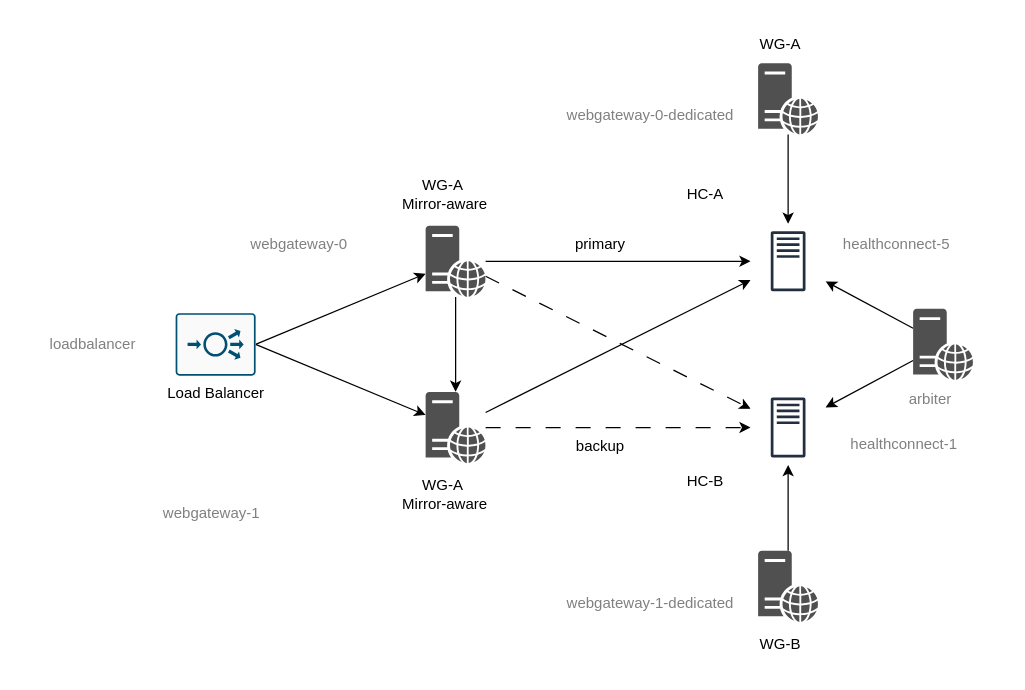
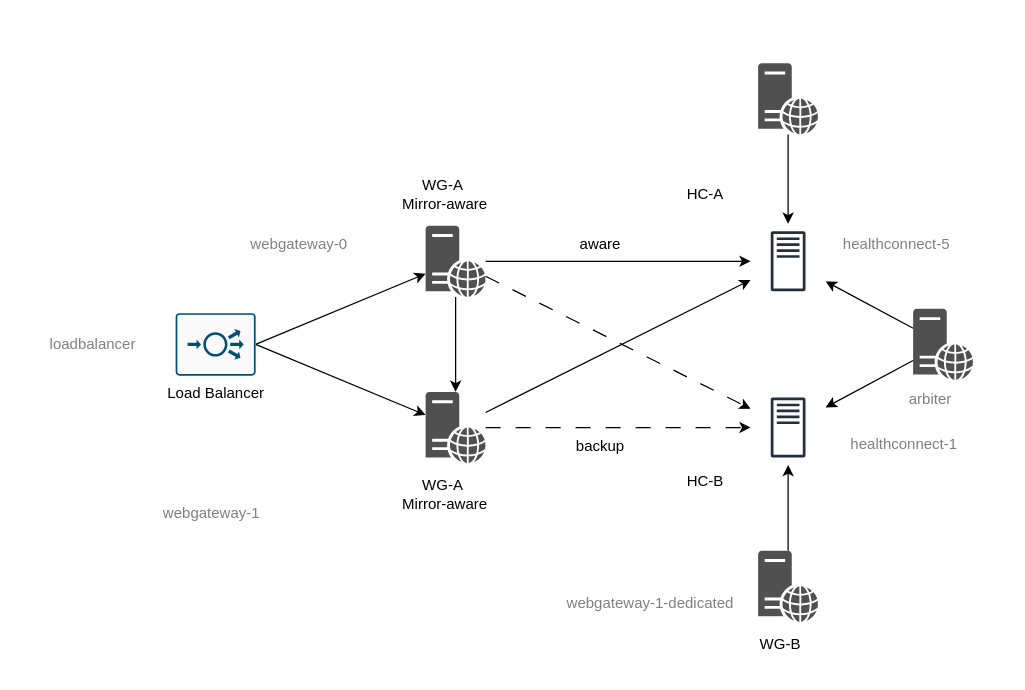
(781, 44) -> none
(651, 116) -> none
(601, 244) -> (601, 244)
